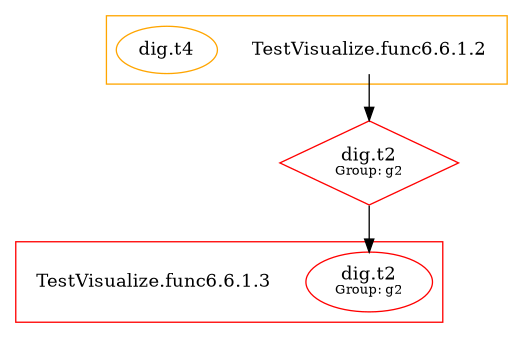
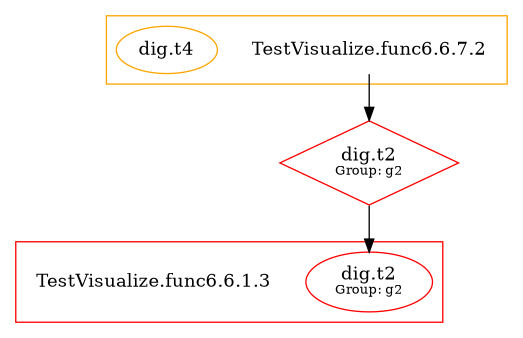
(369, 50) -> (369, 50)
